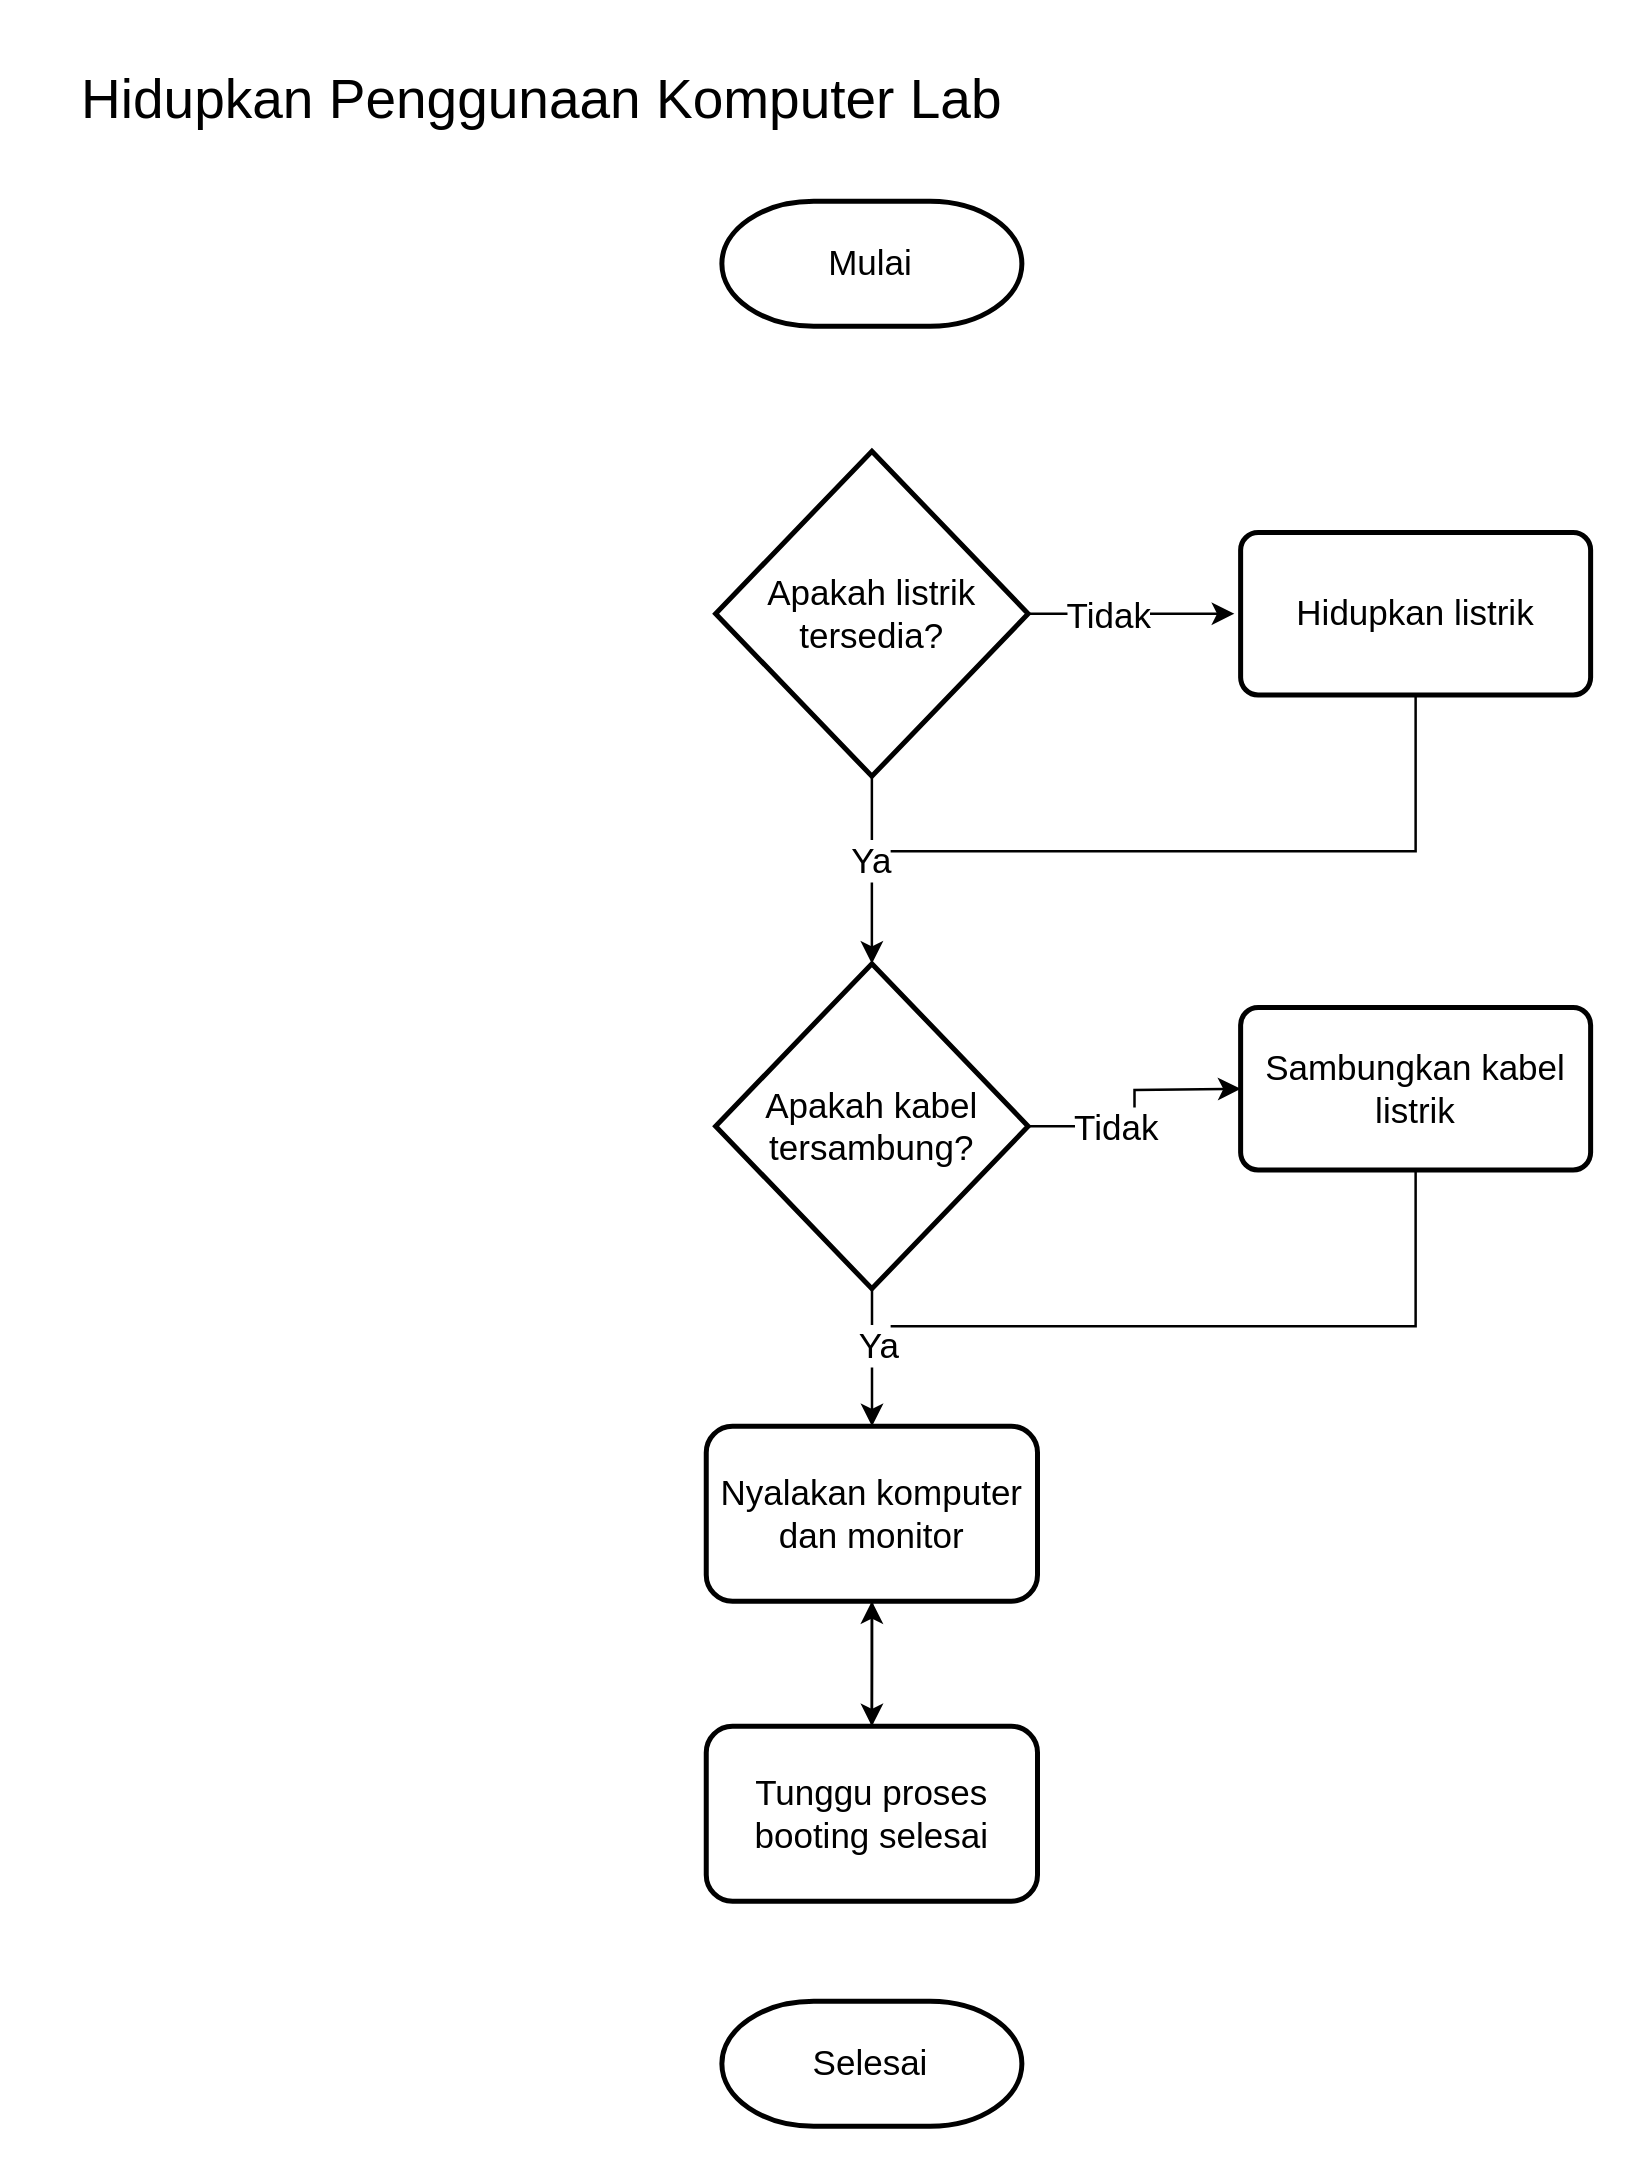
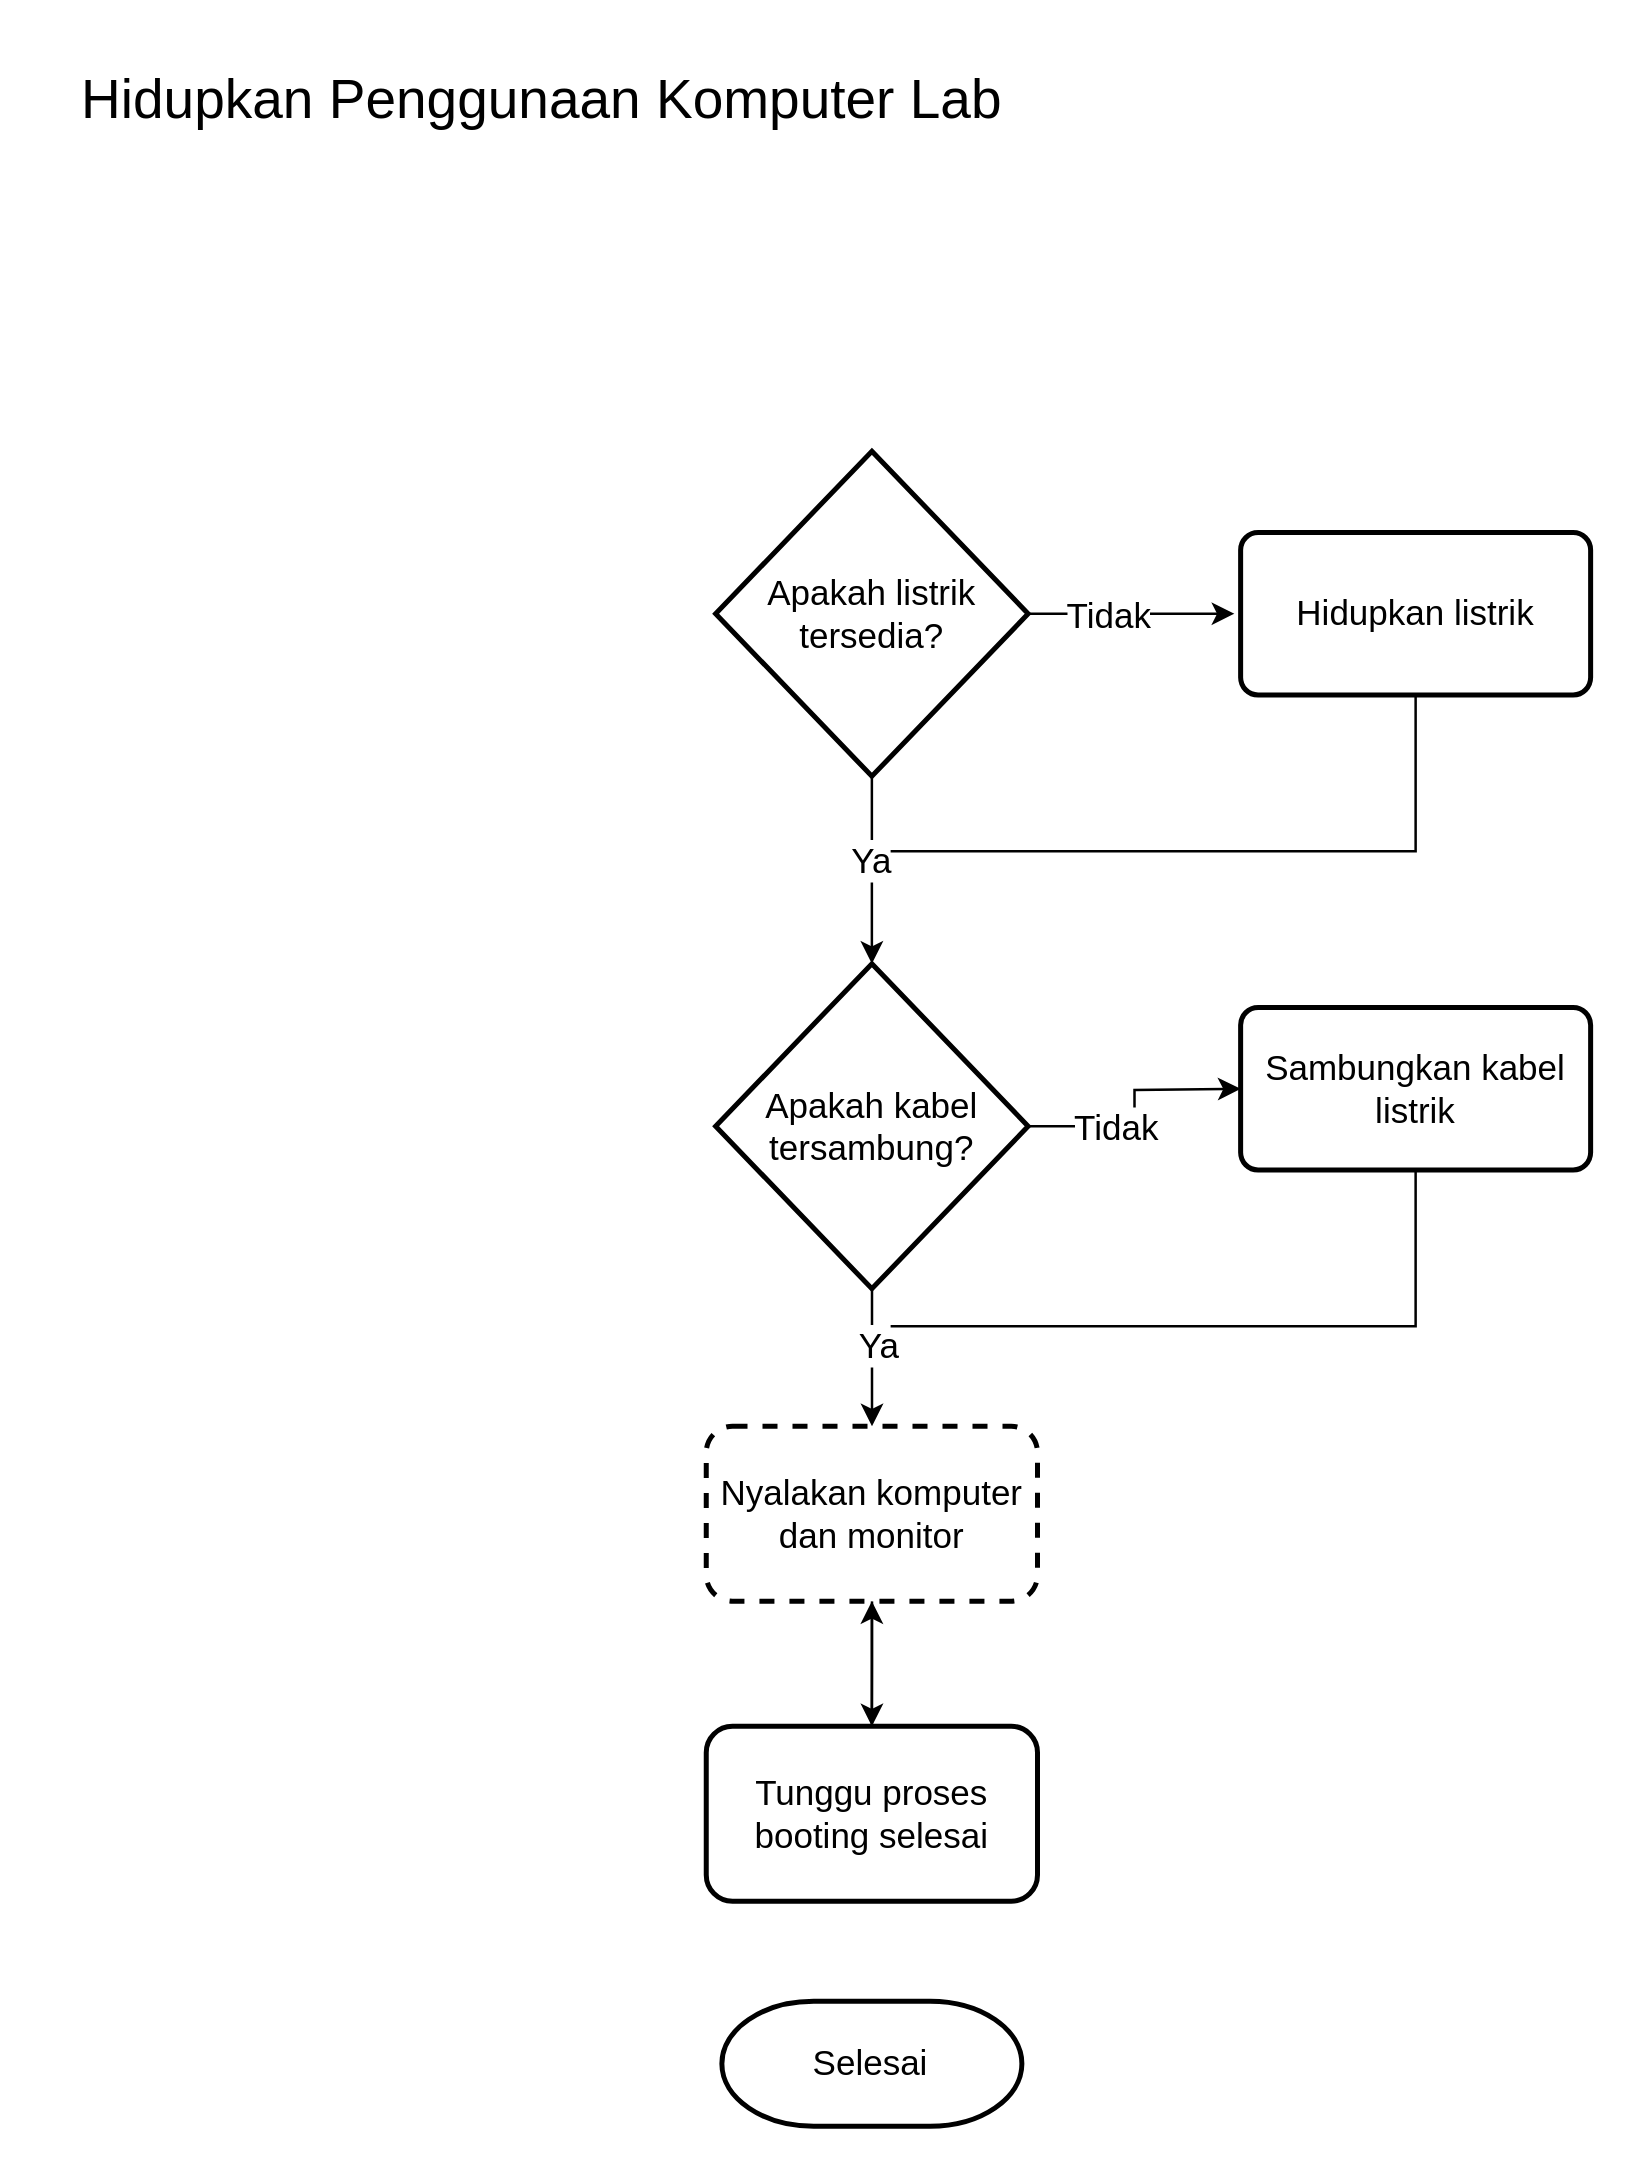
(872, 264) -> none
(872, 1514) -> (872, 1514)
